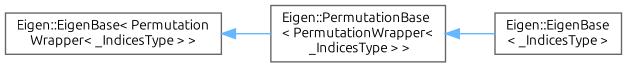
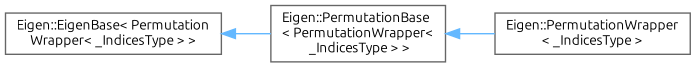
(558, 34) -> (593, 34)
